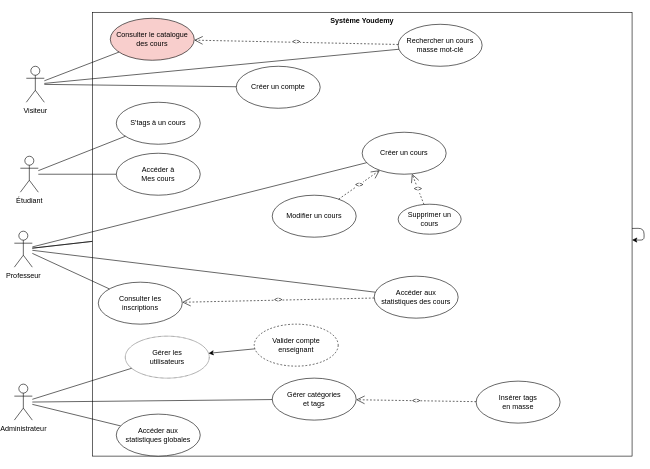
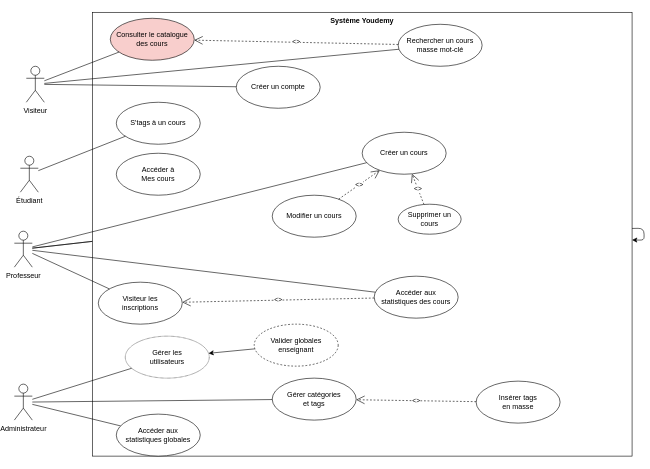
(77, 174) -> none
(140, 303) -> (140, 303)
(296, 345) -> (296, 345)
